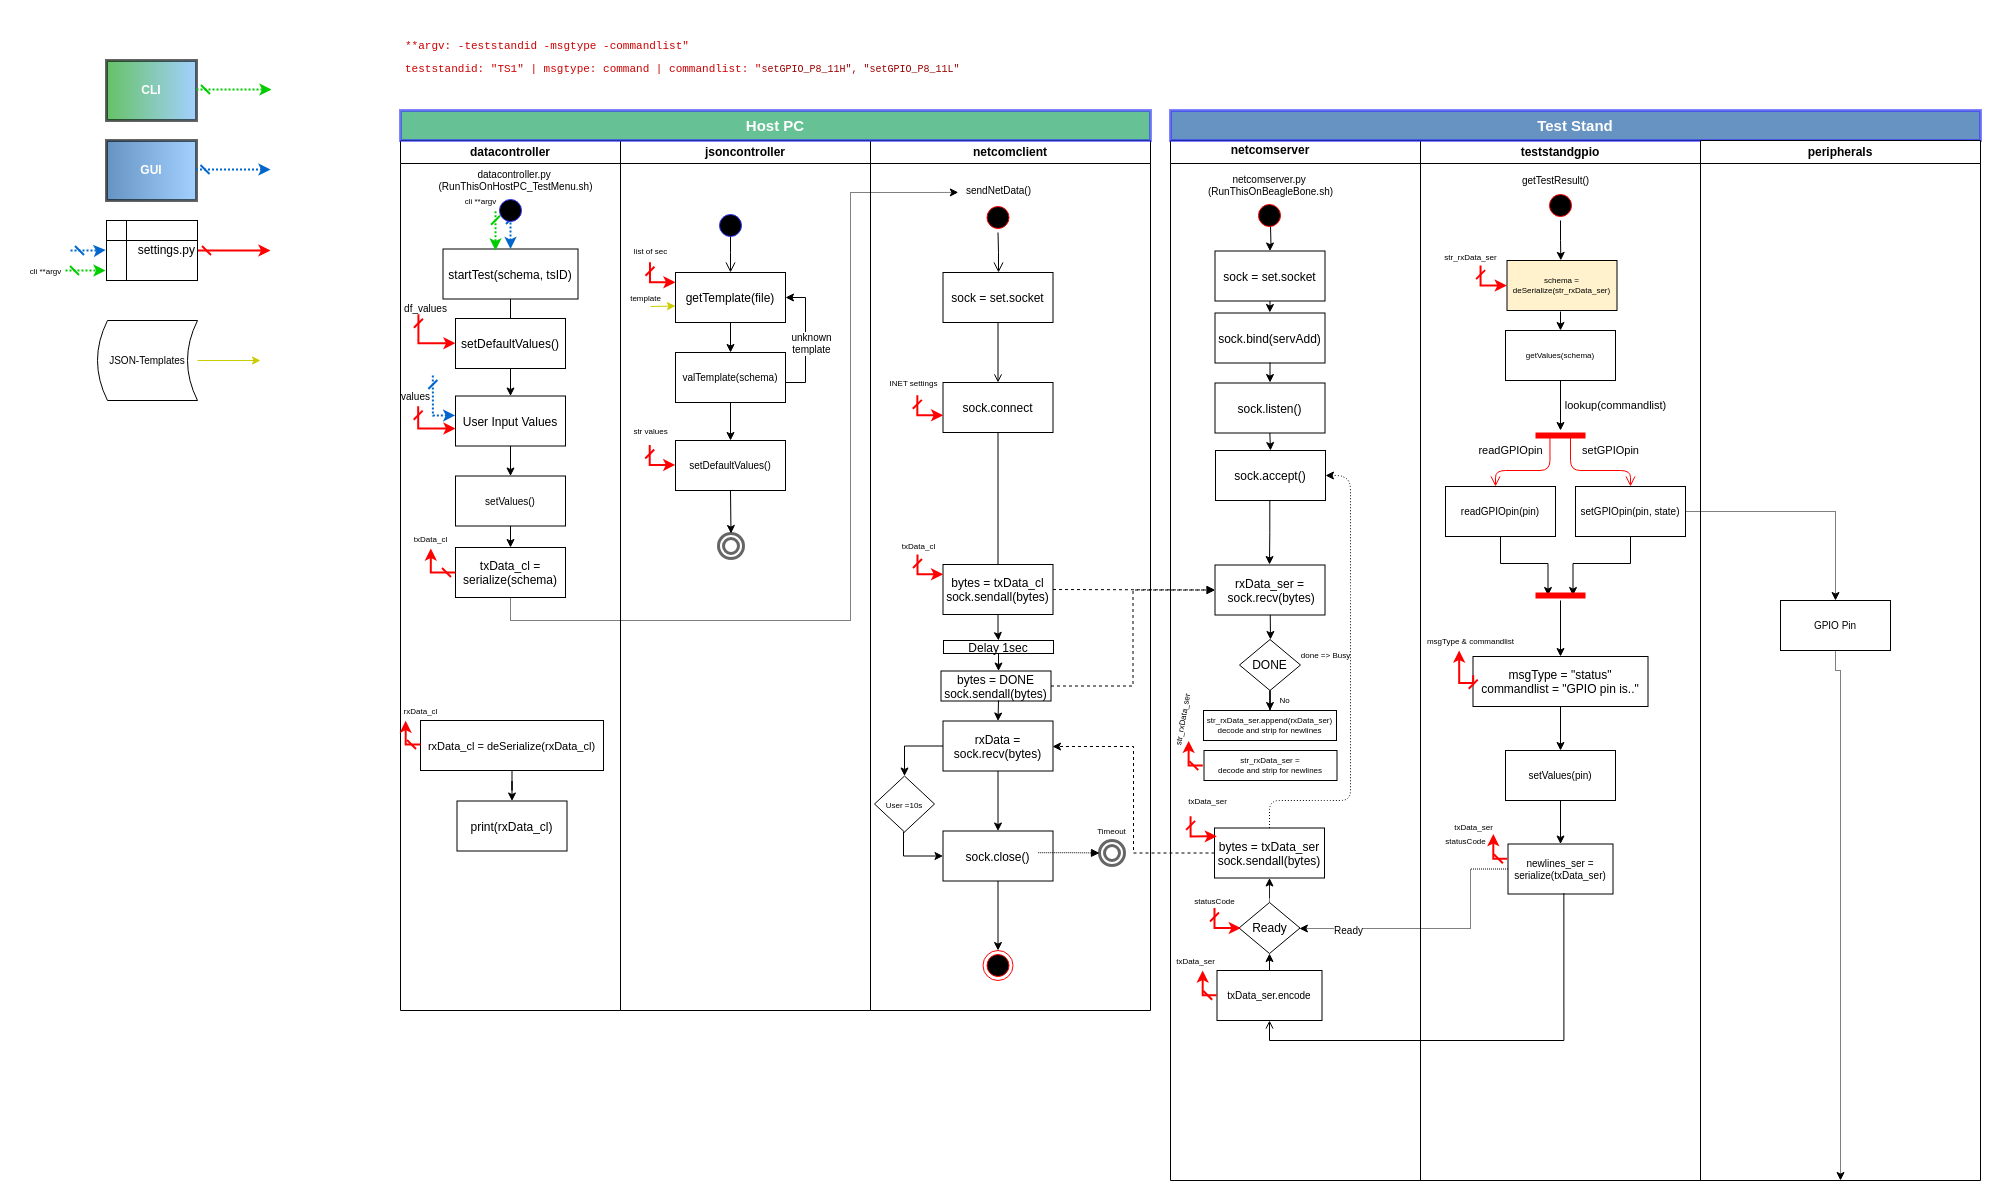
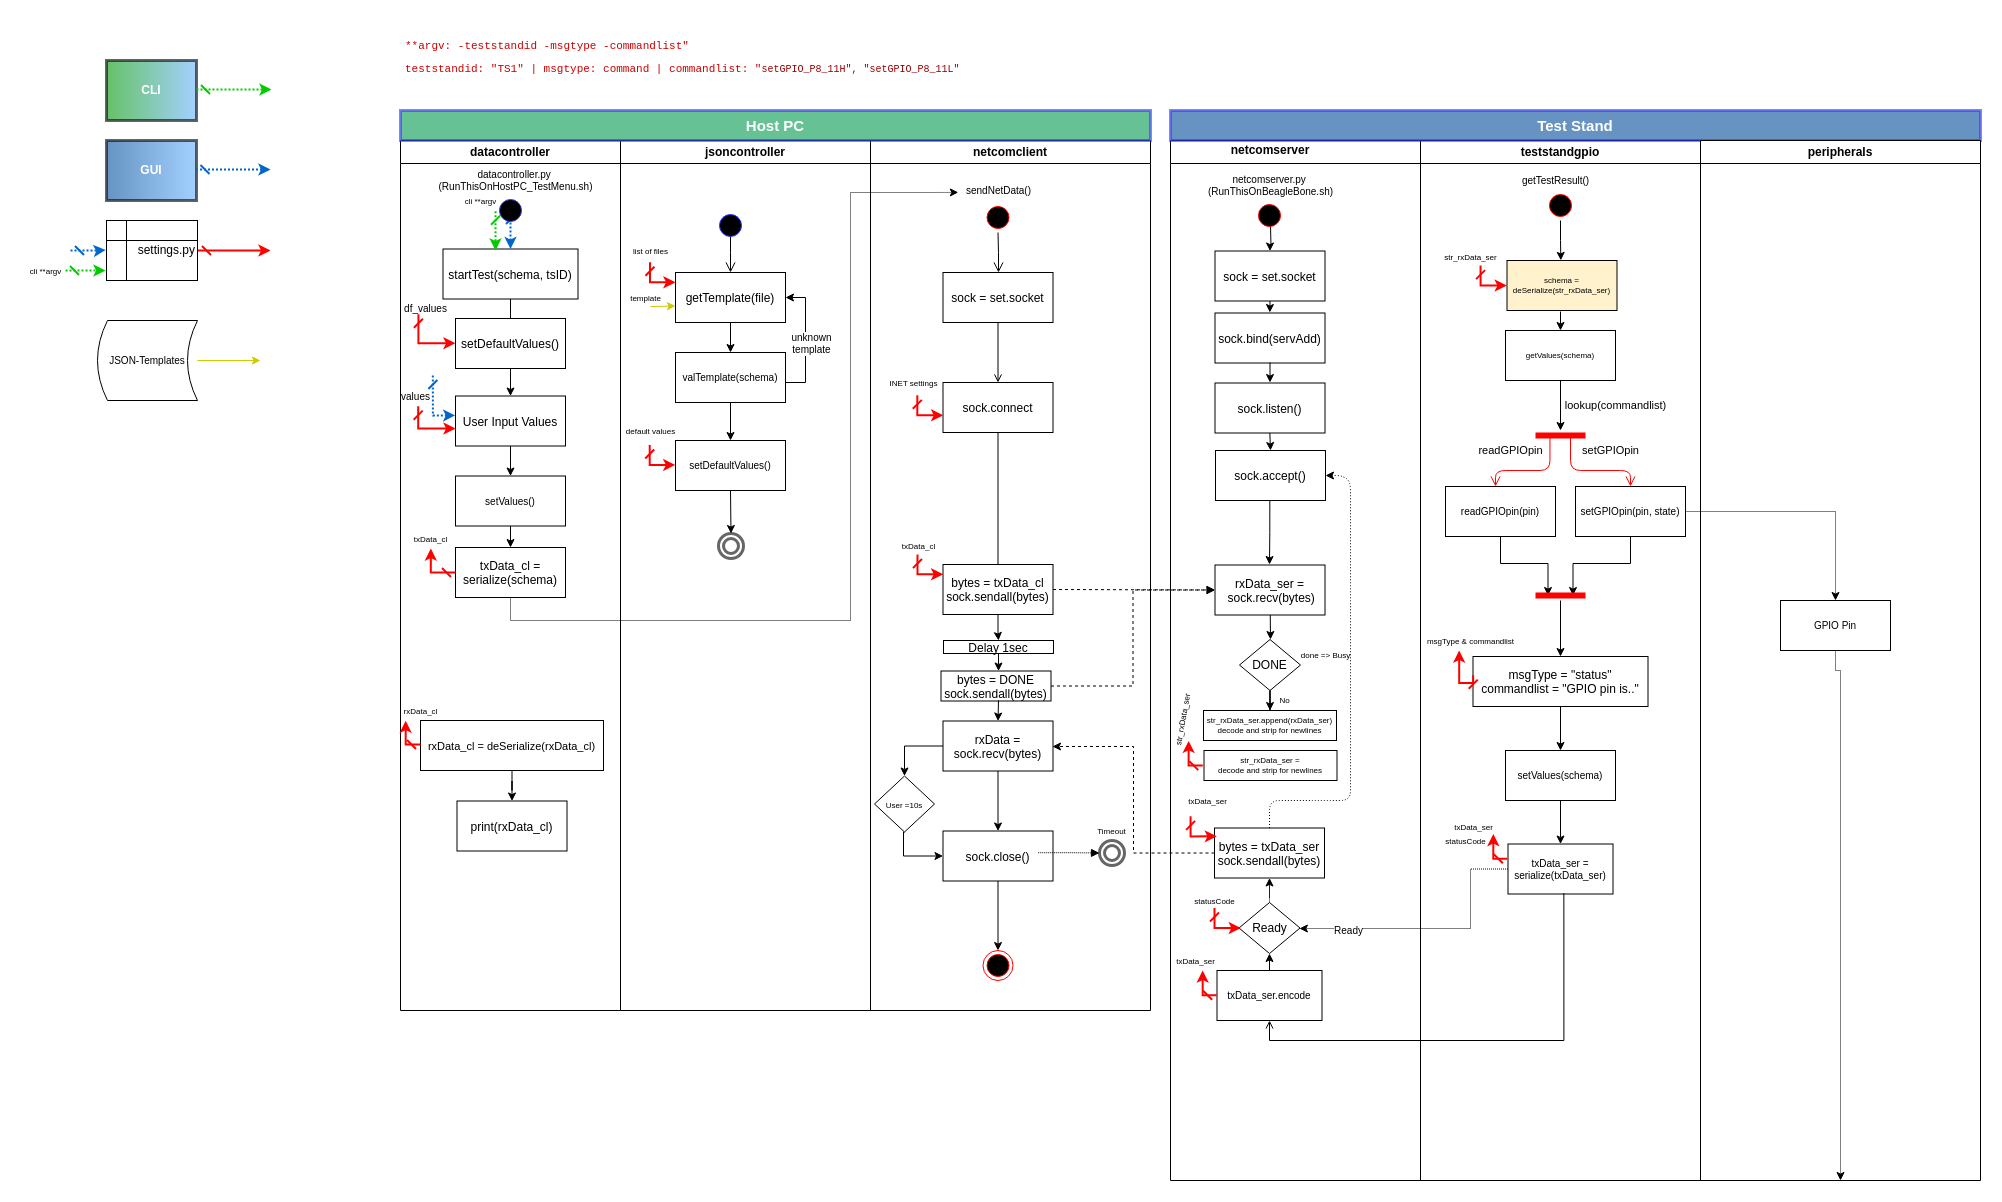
(651, 251) -> (651, 251)
(651, 431) -> (651, 431)
(1560, 776) -> (1560, 776)
(1560, 863) -> (1560, 863)
